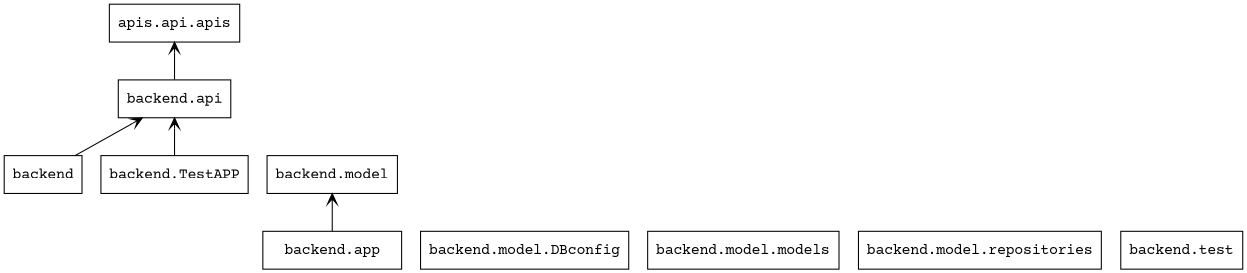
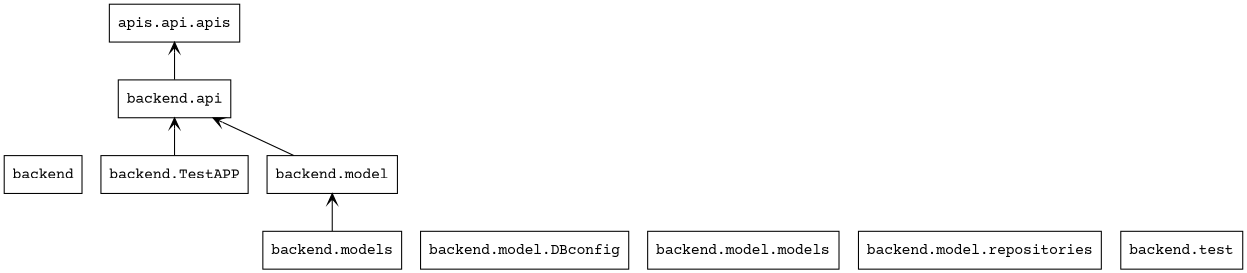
(104, 139) -> (258, 139)
(332, 250) -> (332, 250)
